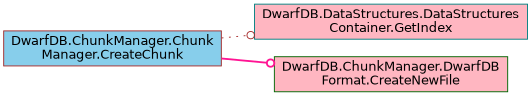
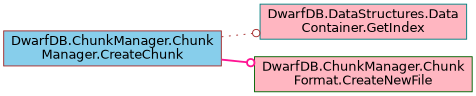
(391, 22) -> (363, 22)
(391, 74) -> (363, 74)
